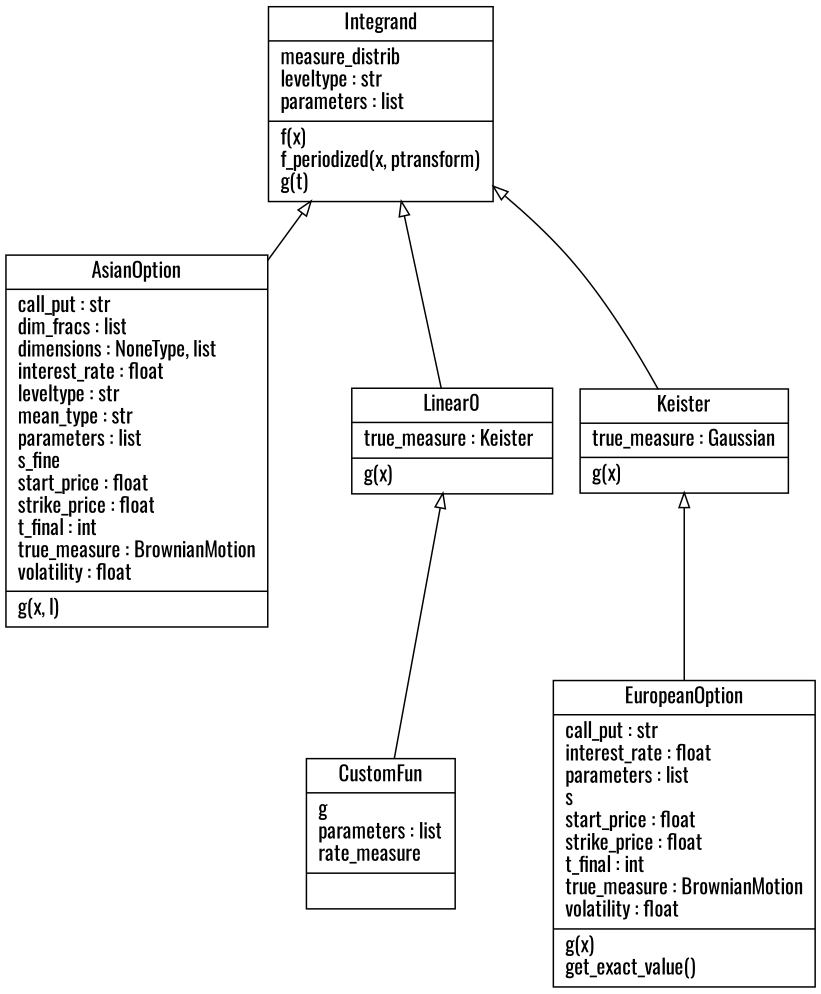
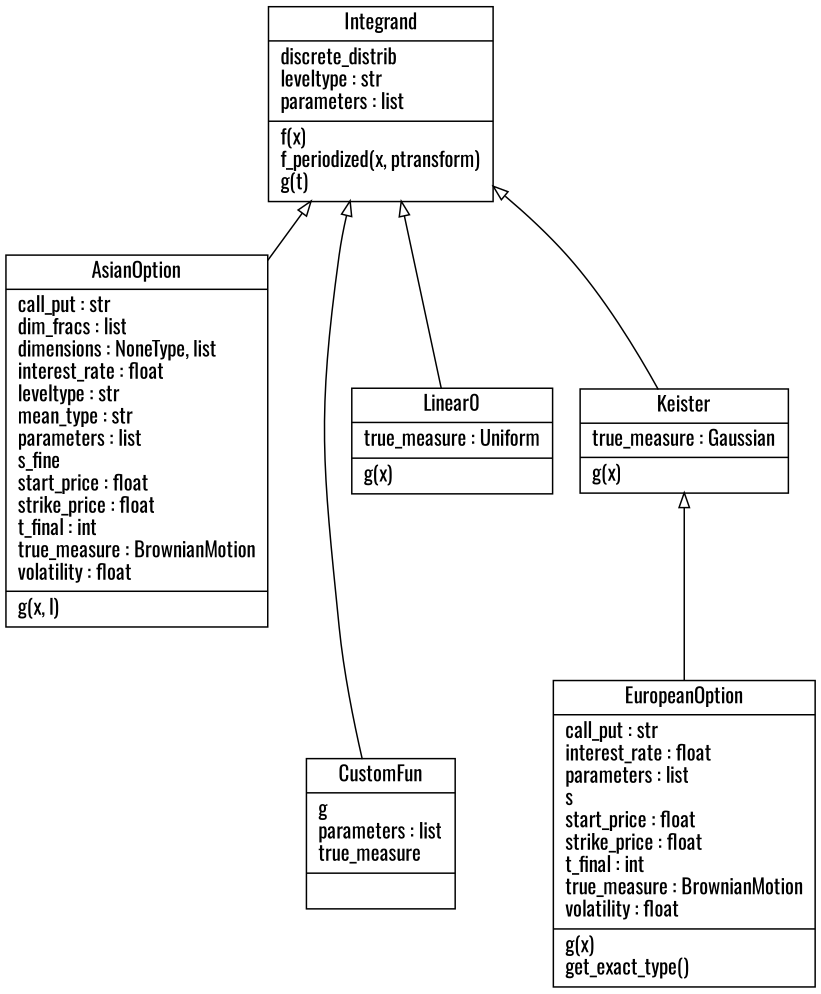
(341, 58) -> (339, 58)
(449, 440) -> (452, 440)
(417, 634) -> (327, 488)
(370, 855) -> (370, 855)
(631, 968) -> (628, 968)
